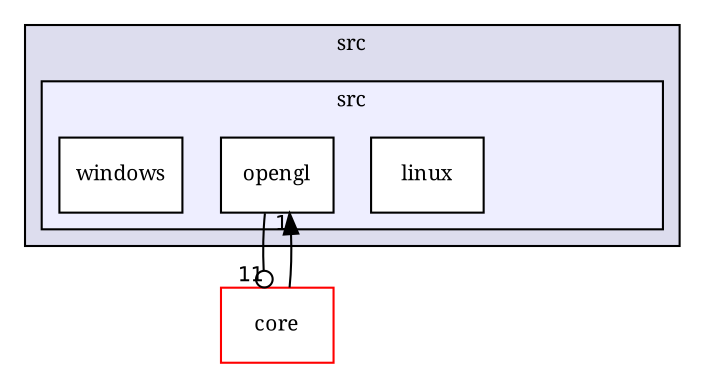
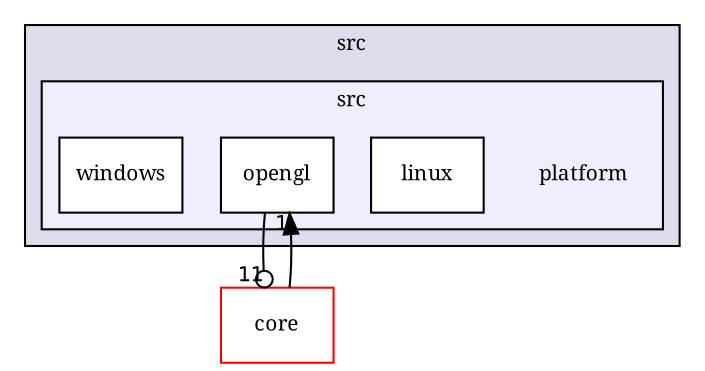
none -> (584, 175)
